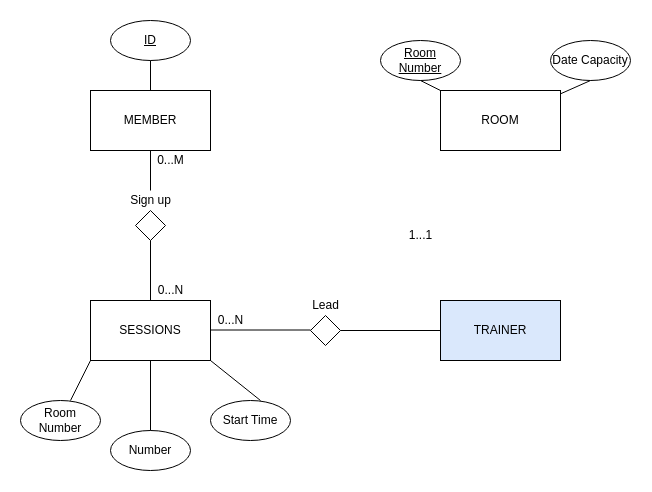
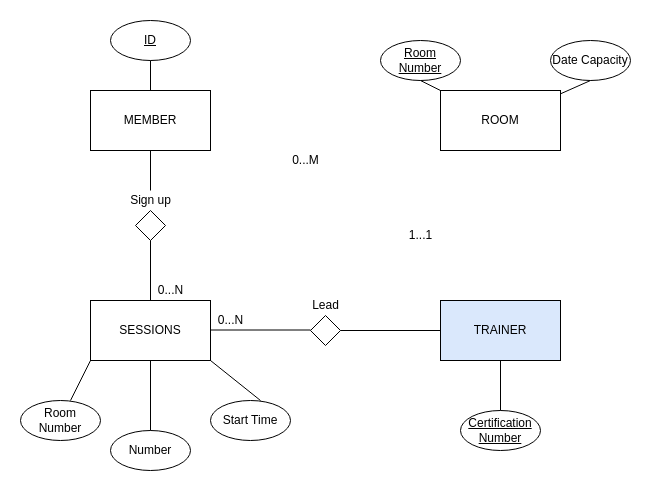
(171, 161) -> (306, 161)
none -> (501, 386)
none -> (501, 431)
